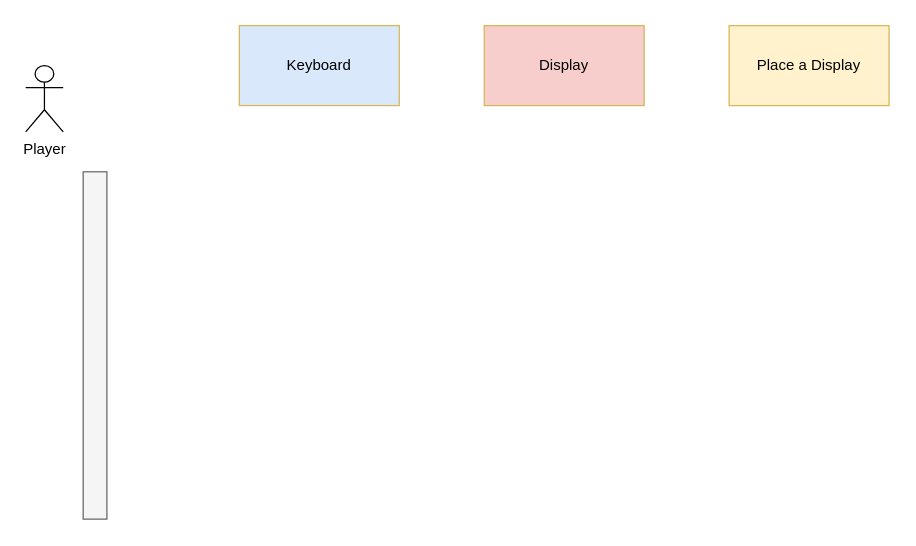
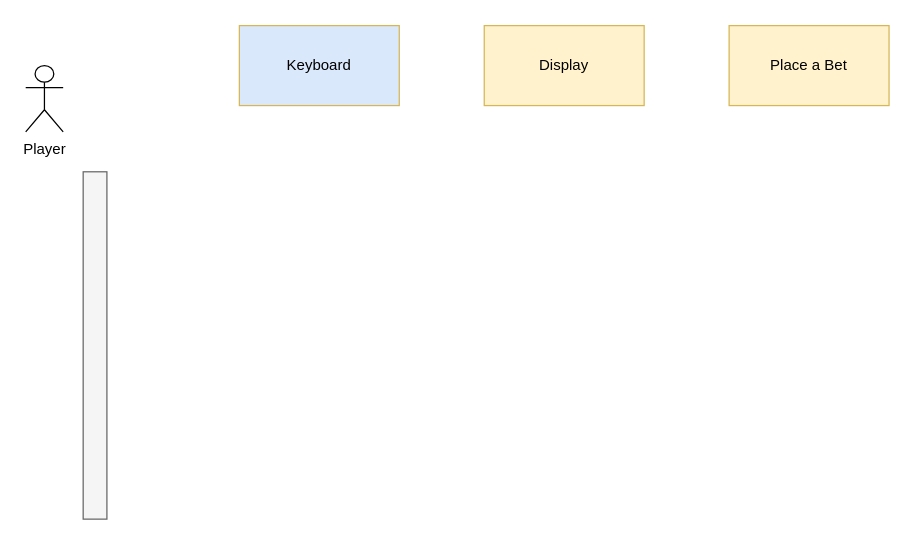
(564, 66) -> (564, 66)
(809, 66) -> (809, 66)
